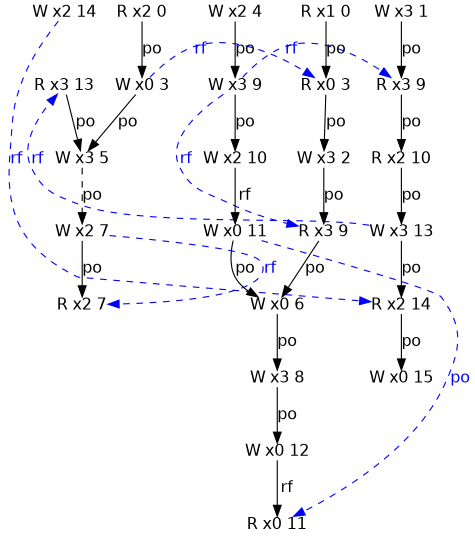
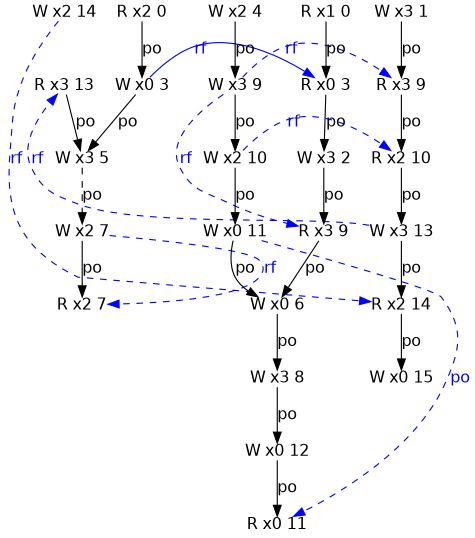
(225, 43) -> (225, 43)
none -> (310, 117)
(245, 196) -> (245, 196)
(287, 488) -> (287, 488)
